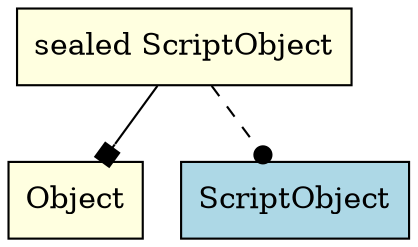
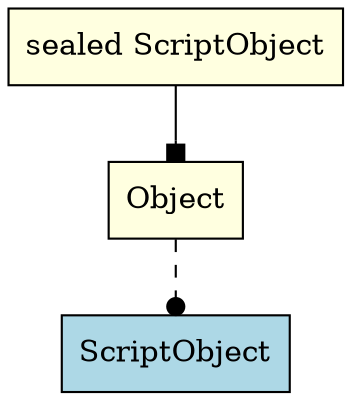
(235, 117) -> (176, 269)
